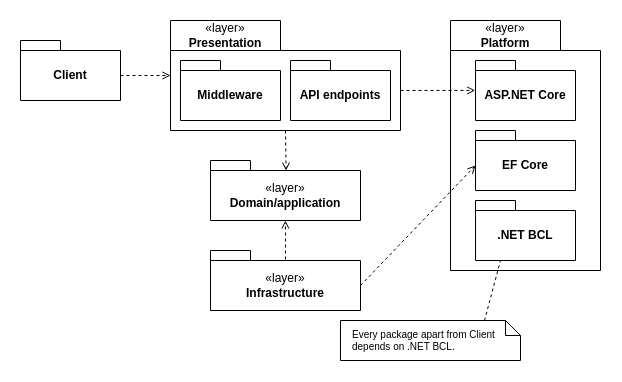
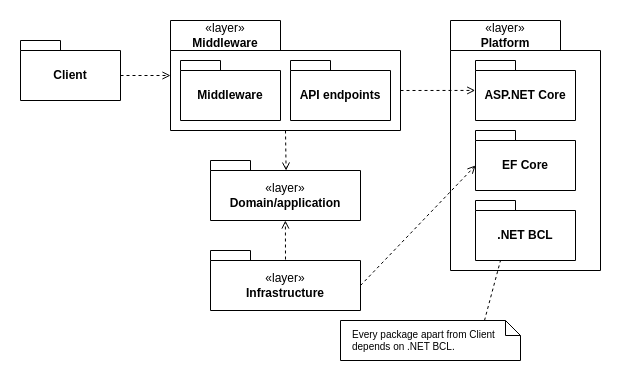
(226, 36) -> (226, 36)
